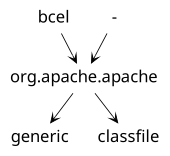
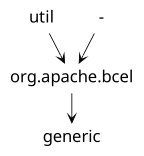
(54, 18) -> (42, 18)
(84, 78) -> (72, 78)
(129, 138) -> none
